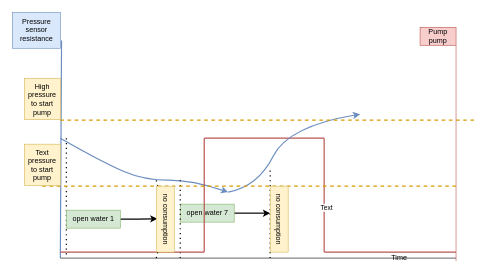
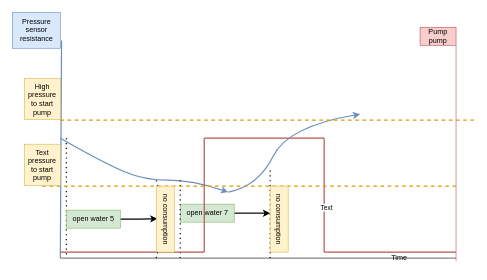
(94, 219) -> (94, 219)
